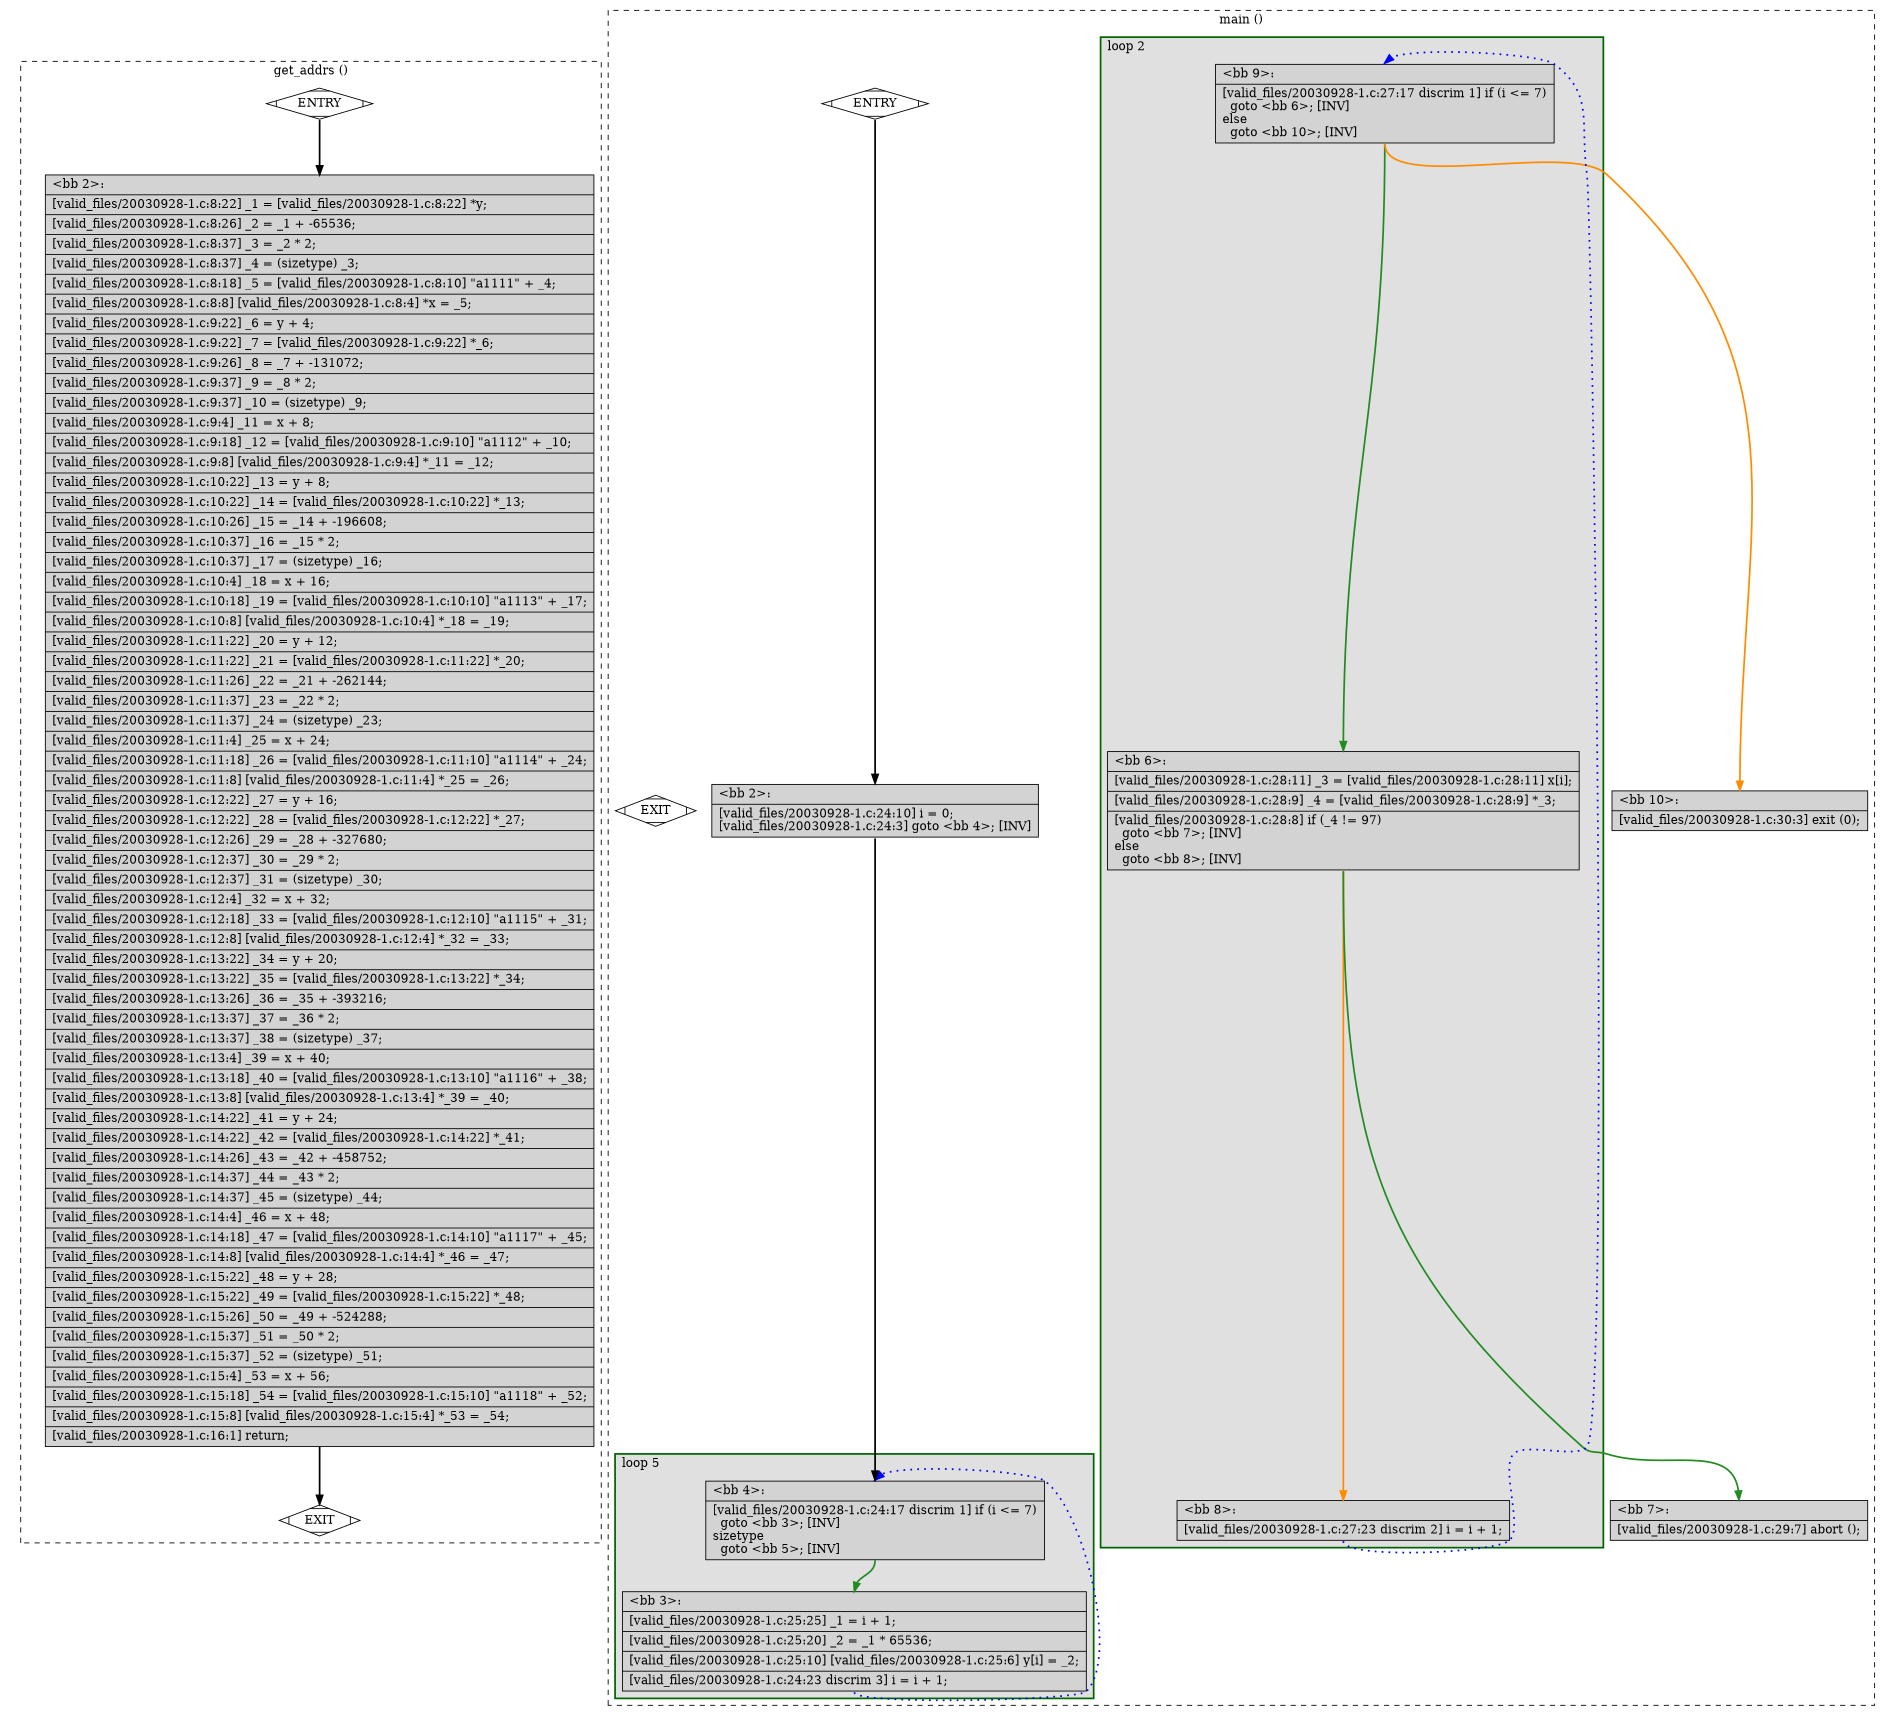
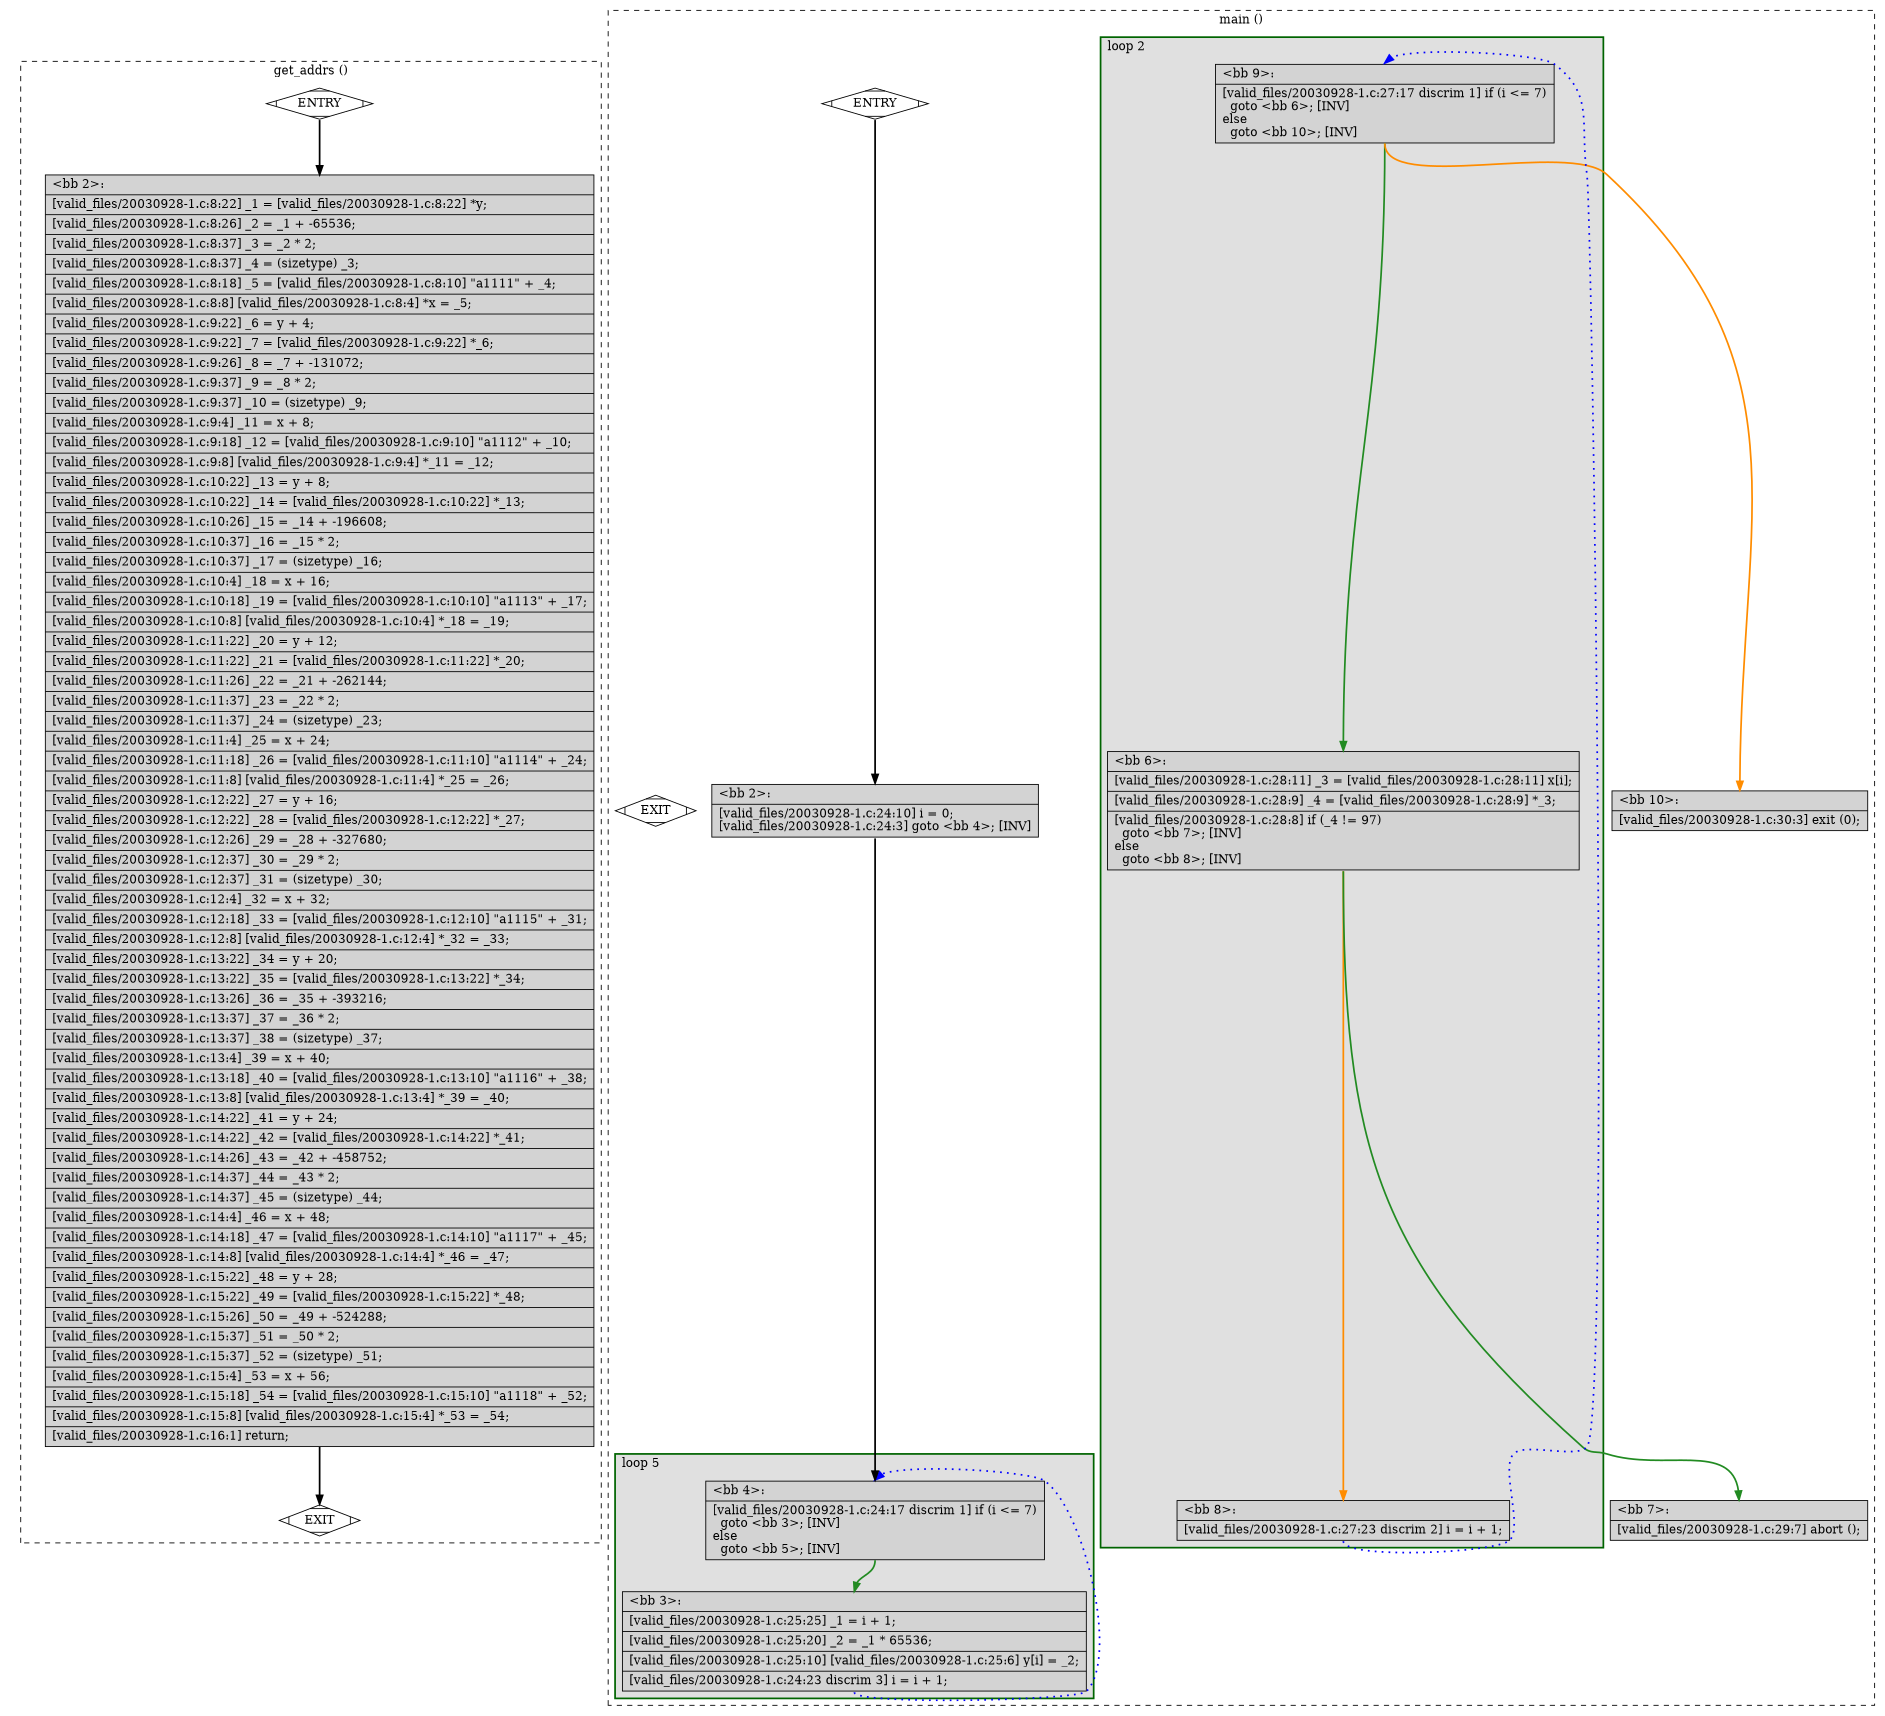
(739, 1536) -> (725, 1536)
